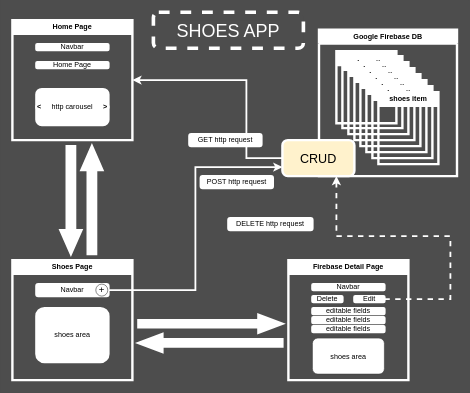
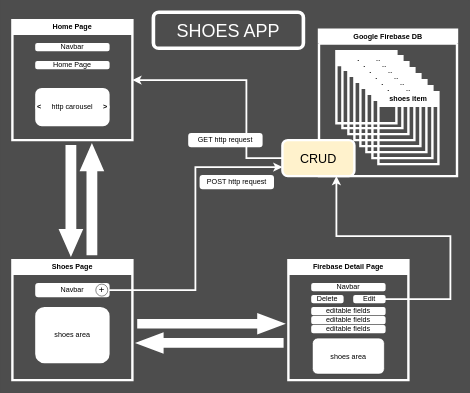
(228, 30) -> (228, 30)
(270, 224) -> none
(431, 236) -> (431, 236)
